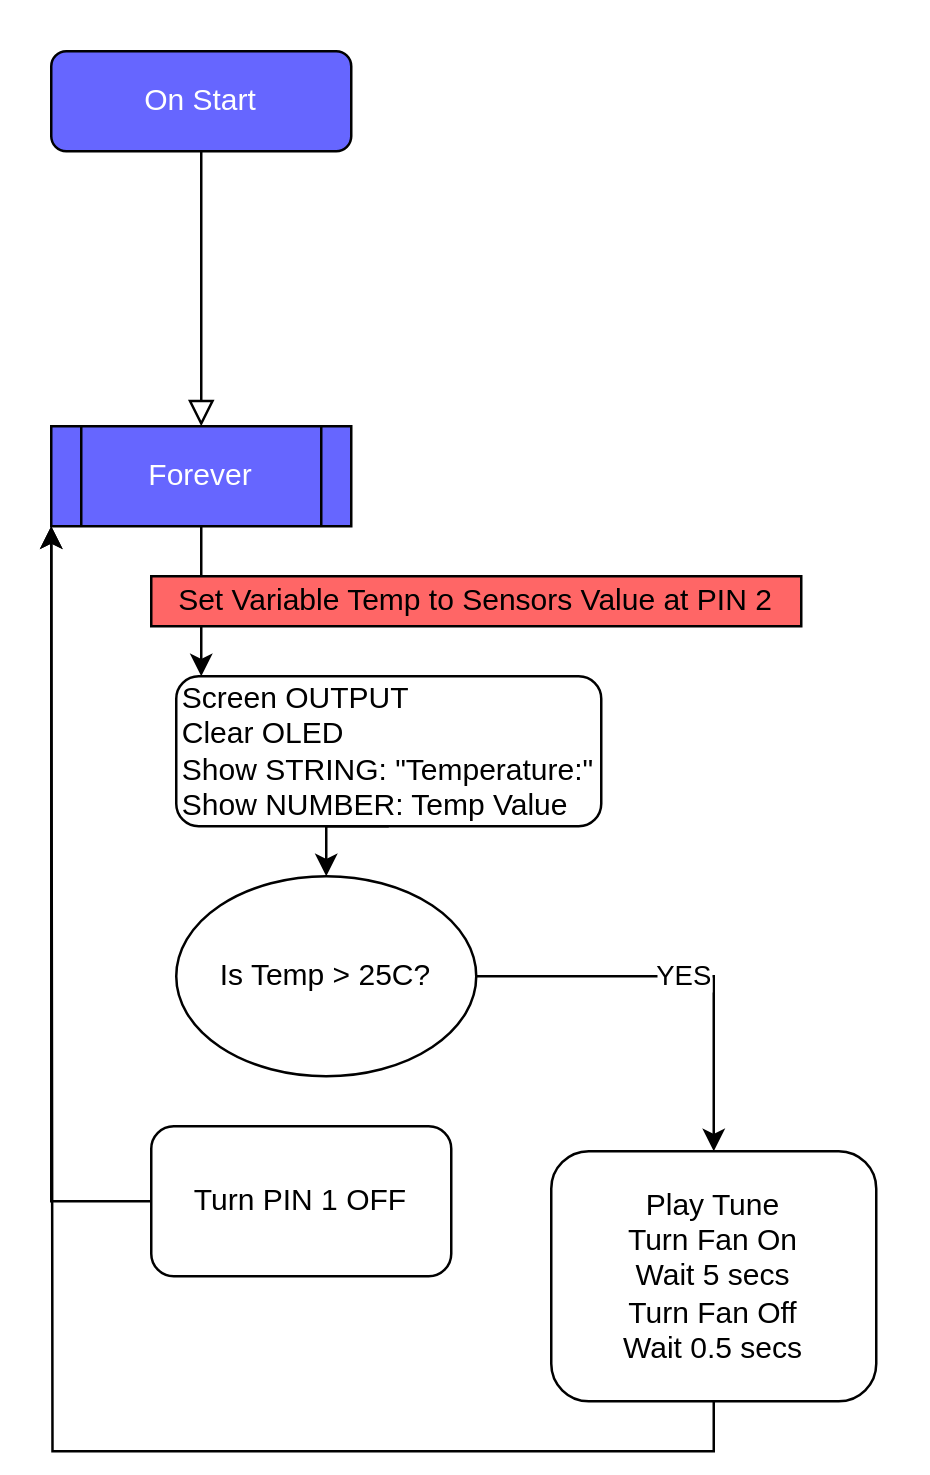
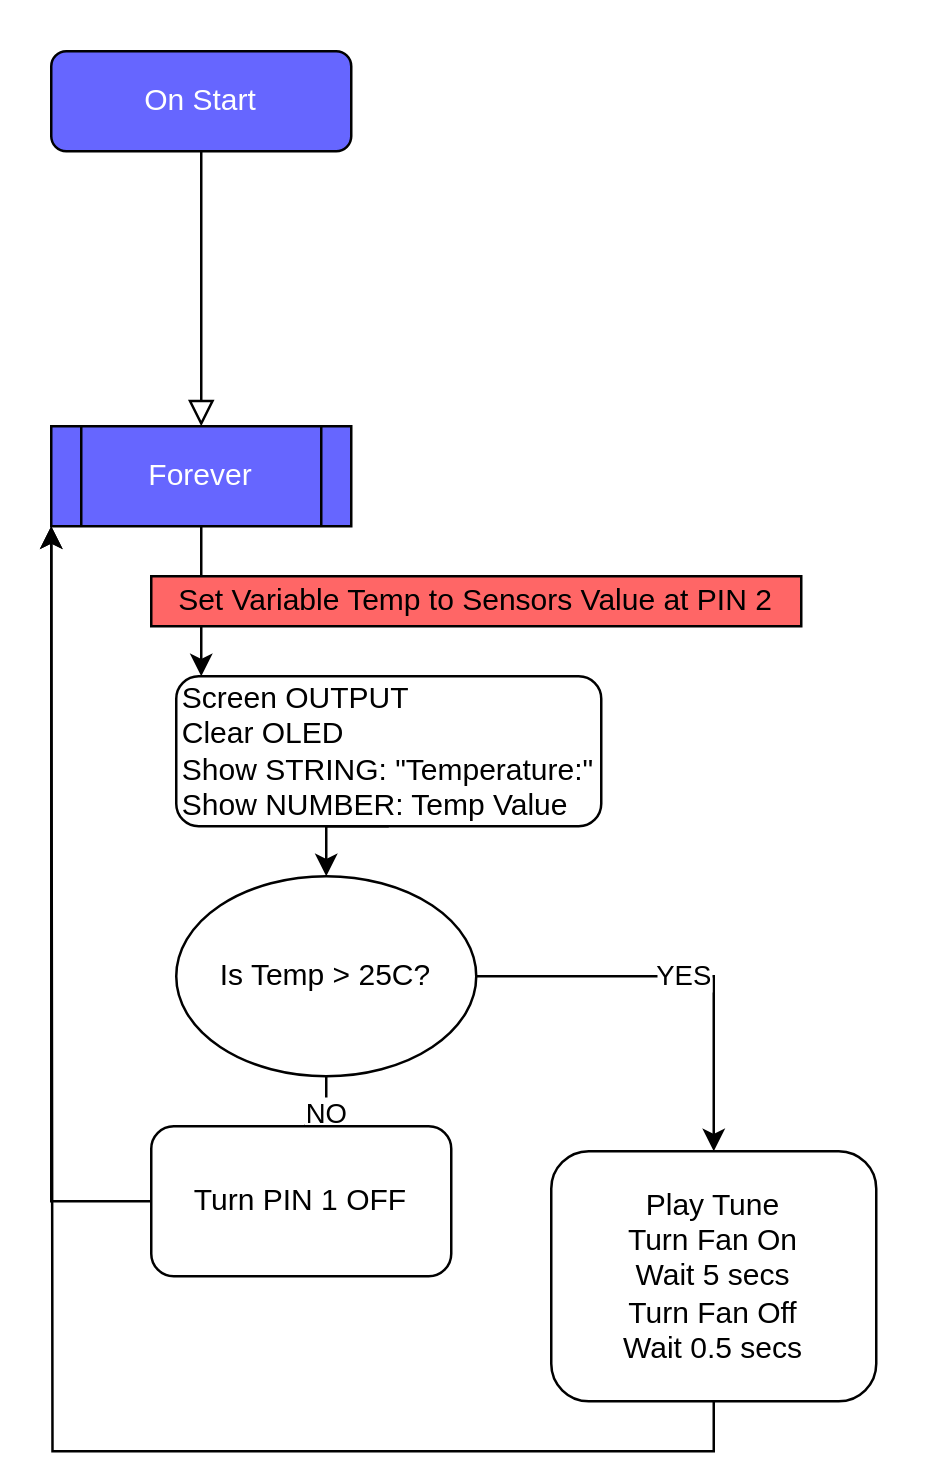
none -> (326, 1098)
